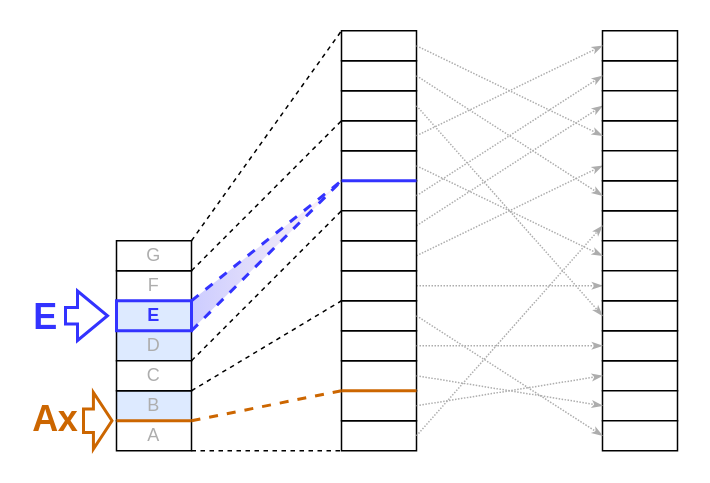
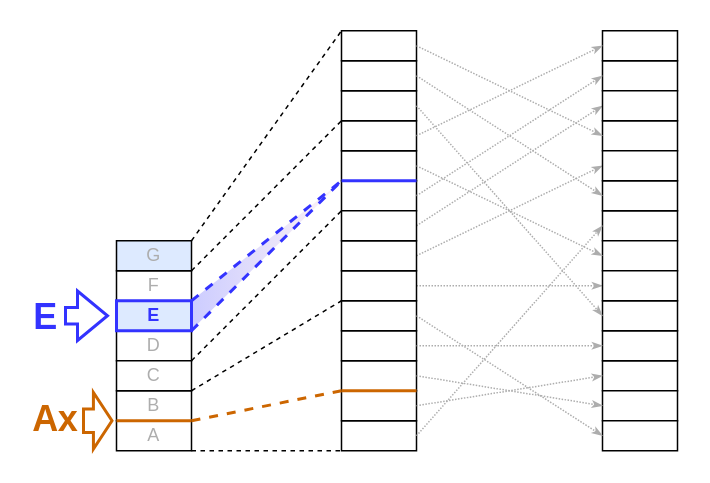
(154, 256) -> (154, 256)
(154, 346) -> (154, 346)
(154, 406) -> (154, 406)
